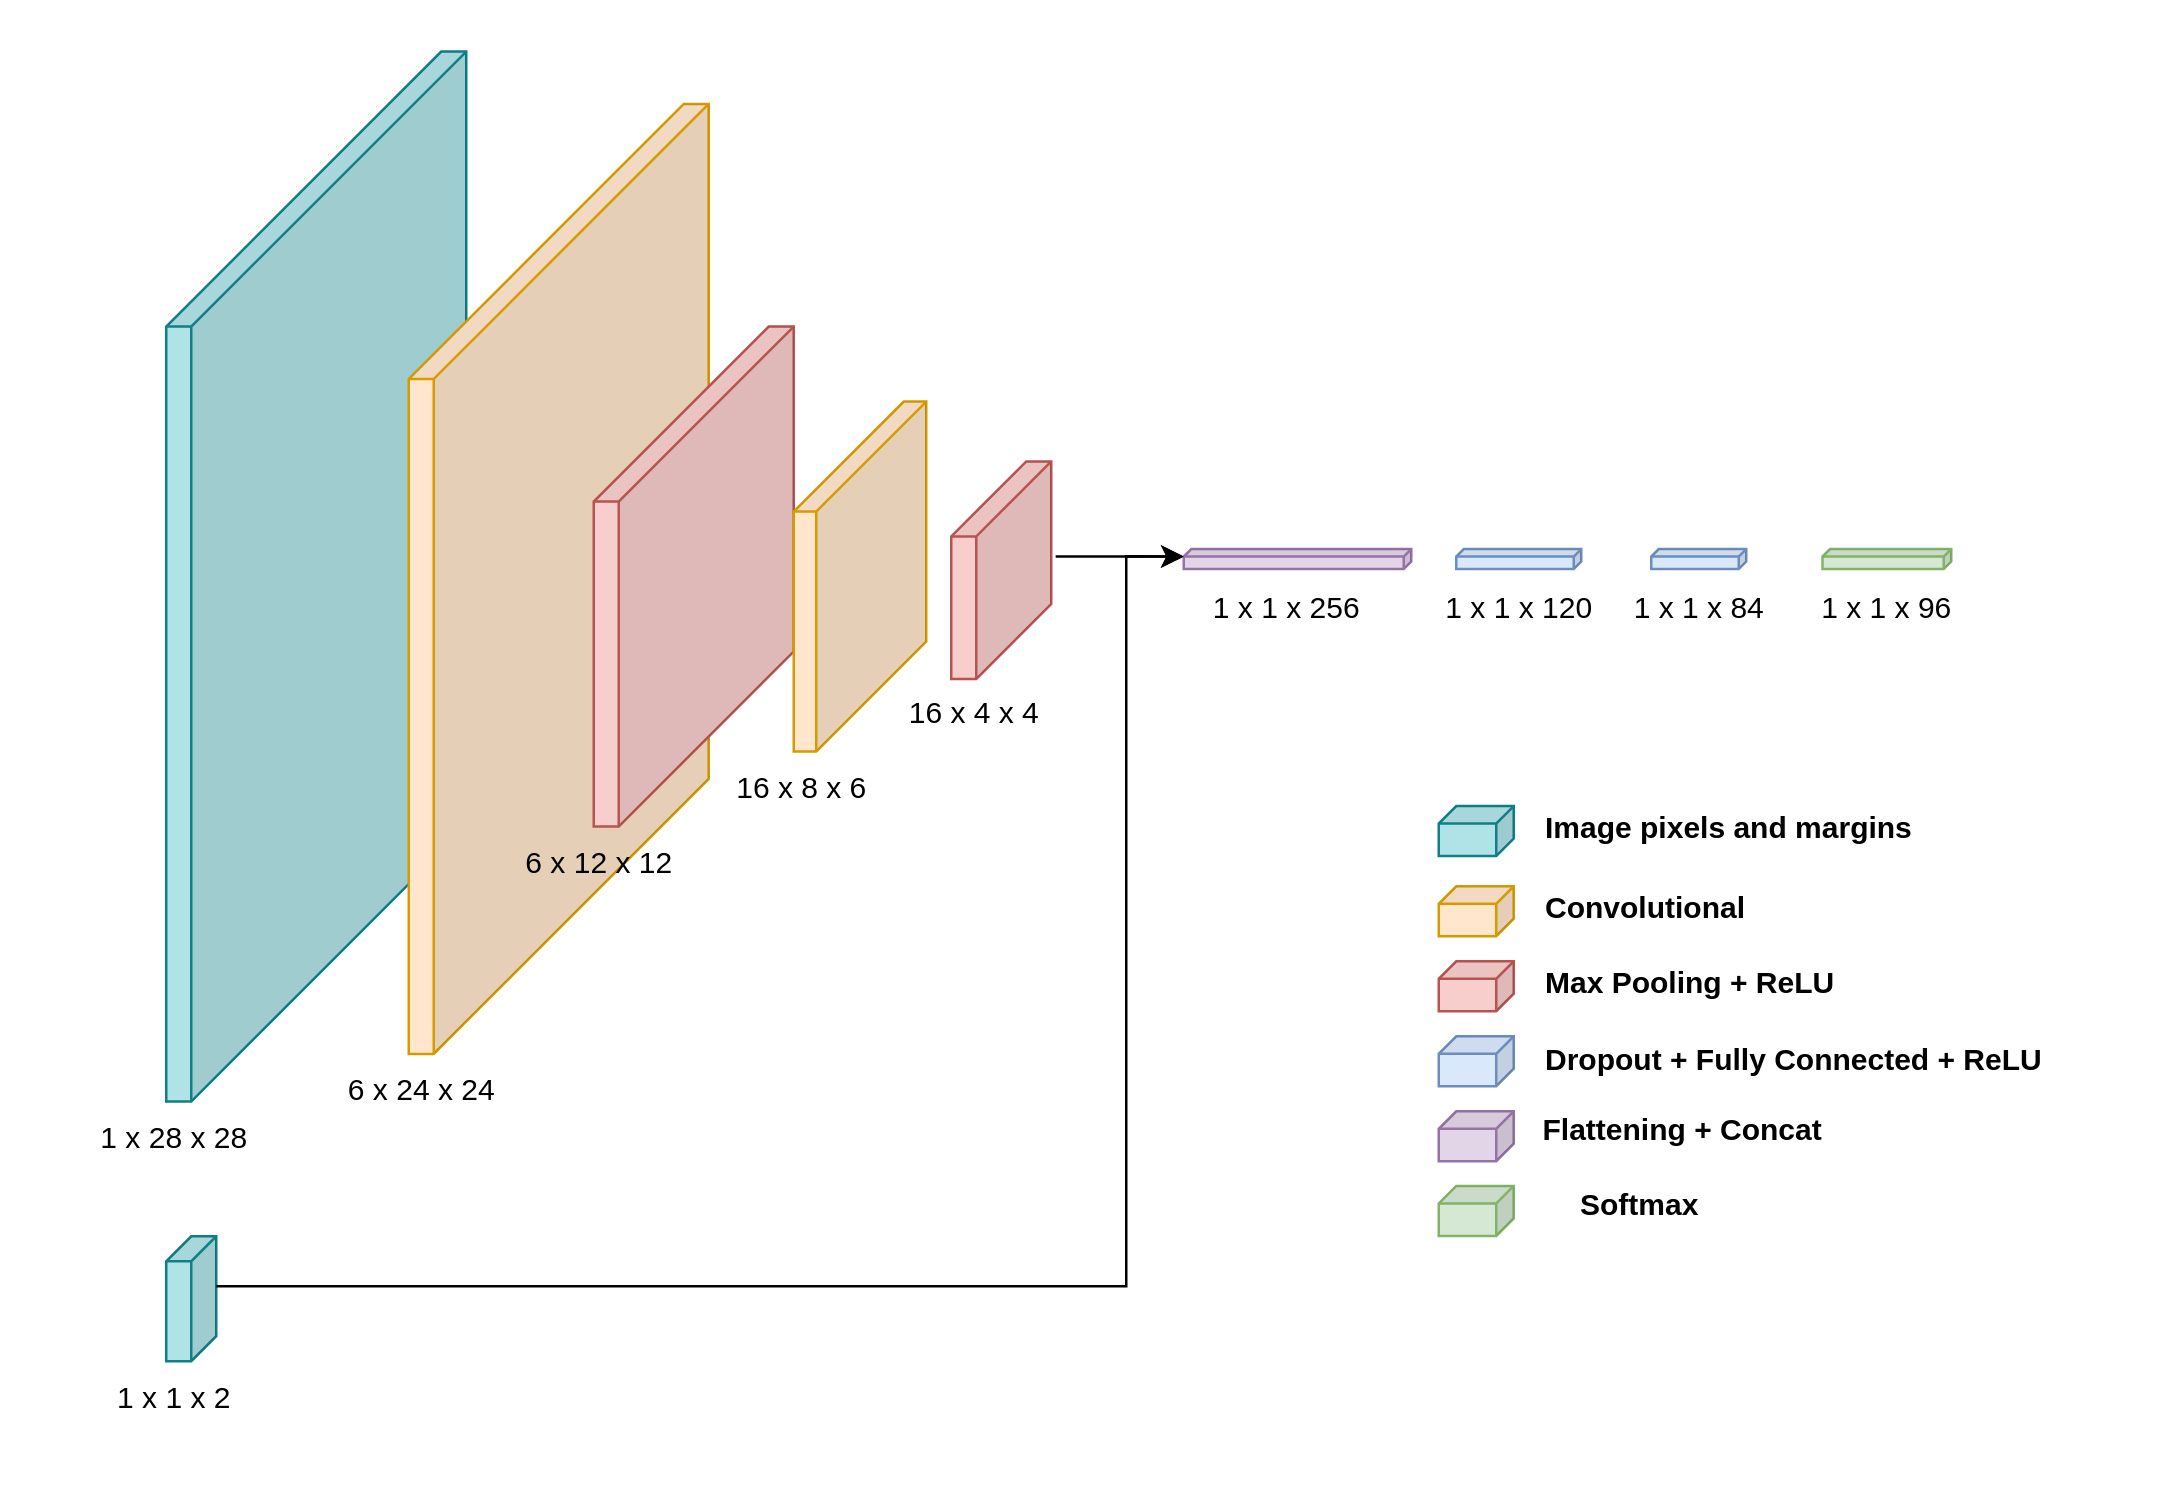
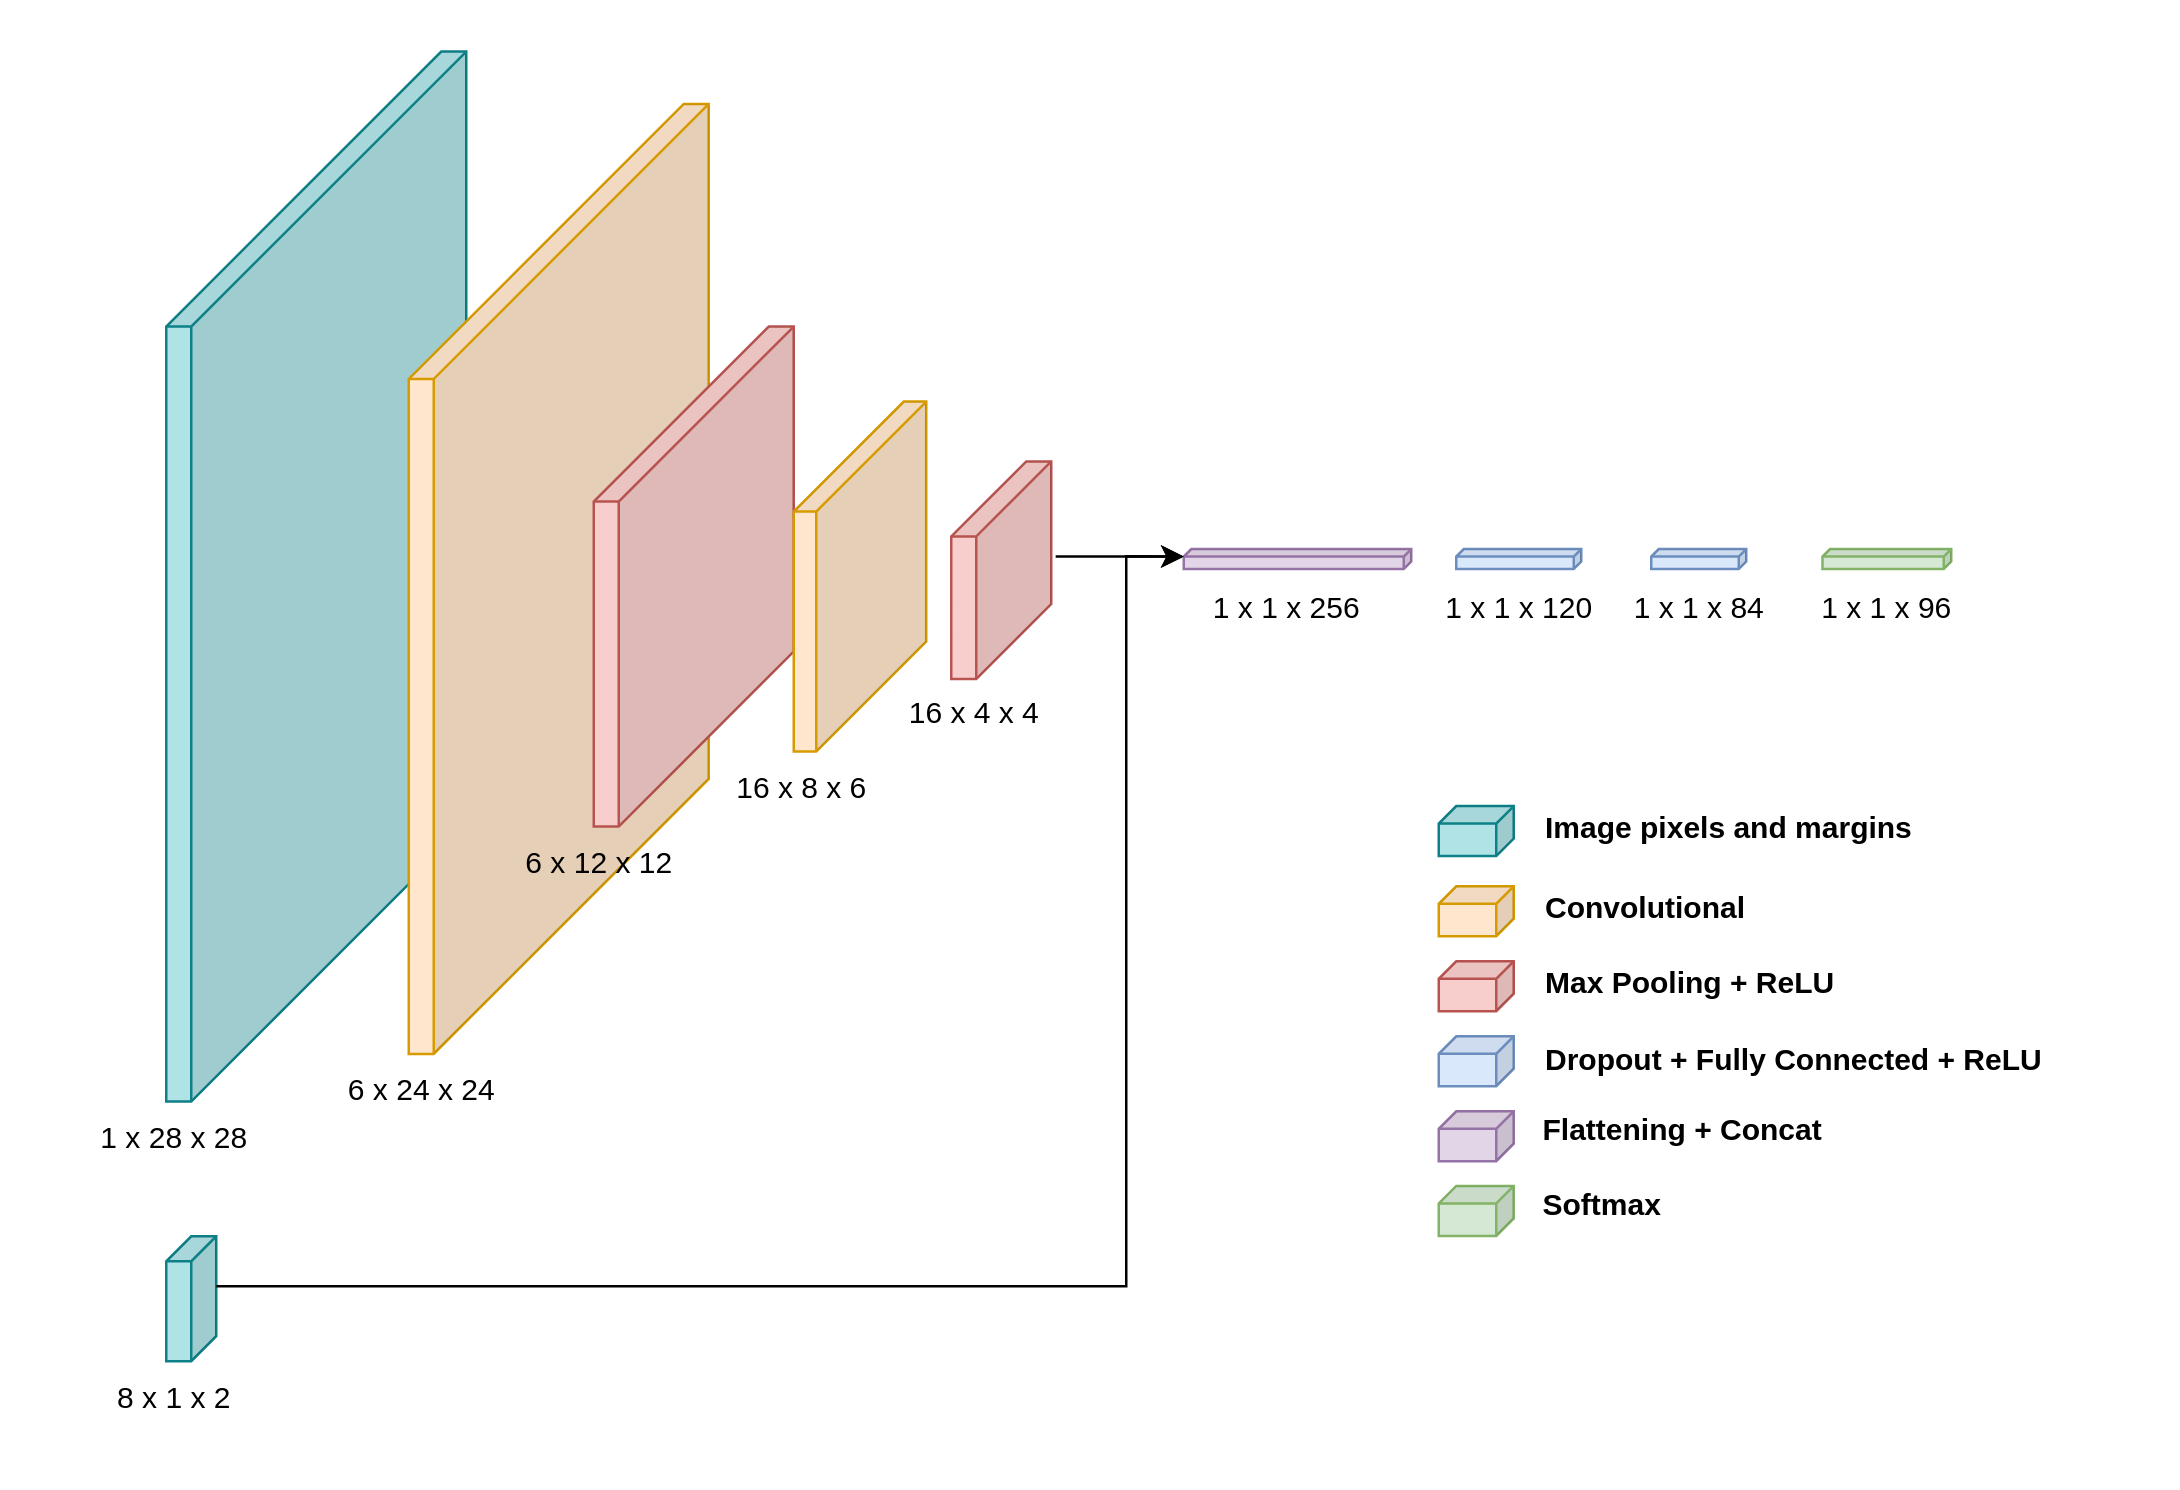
(1749, 1206) -> (1711, 1206)
(175, 1399) -> (175, 1399)
